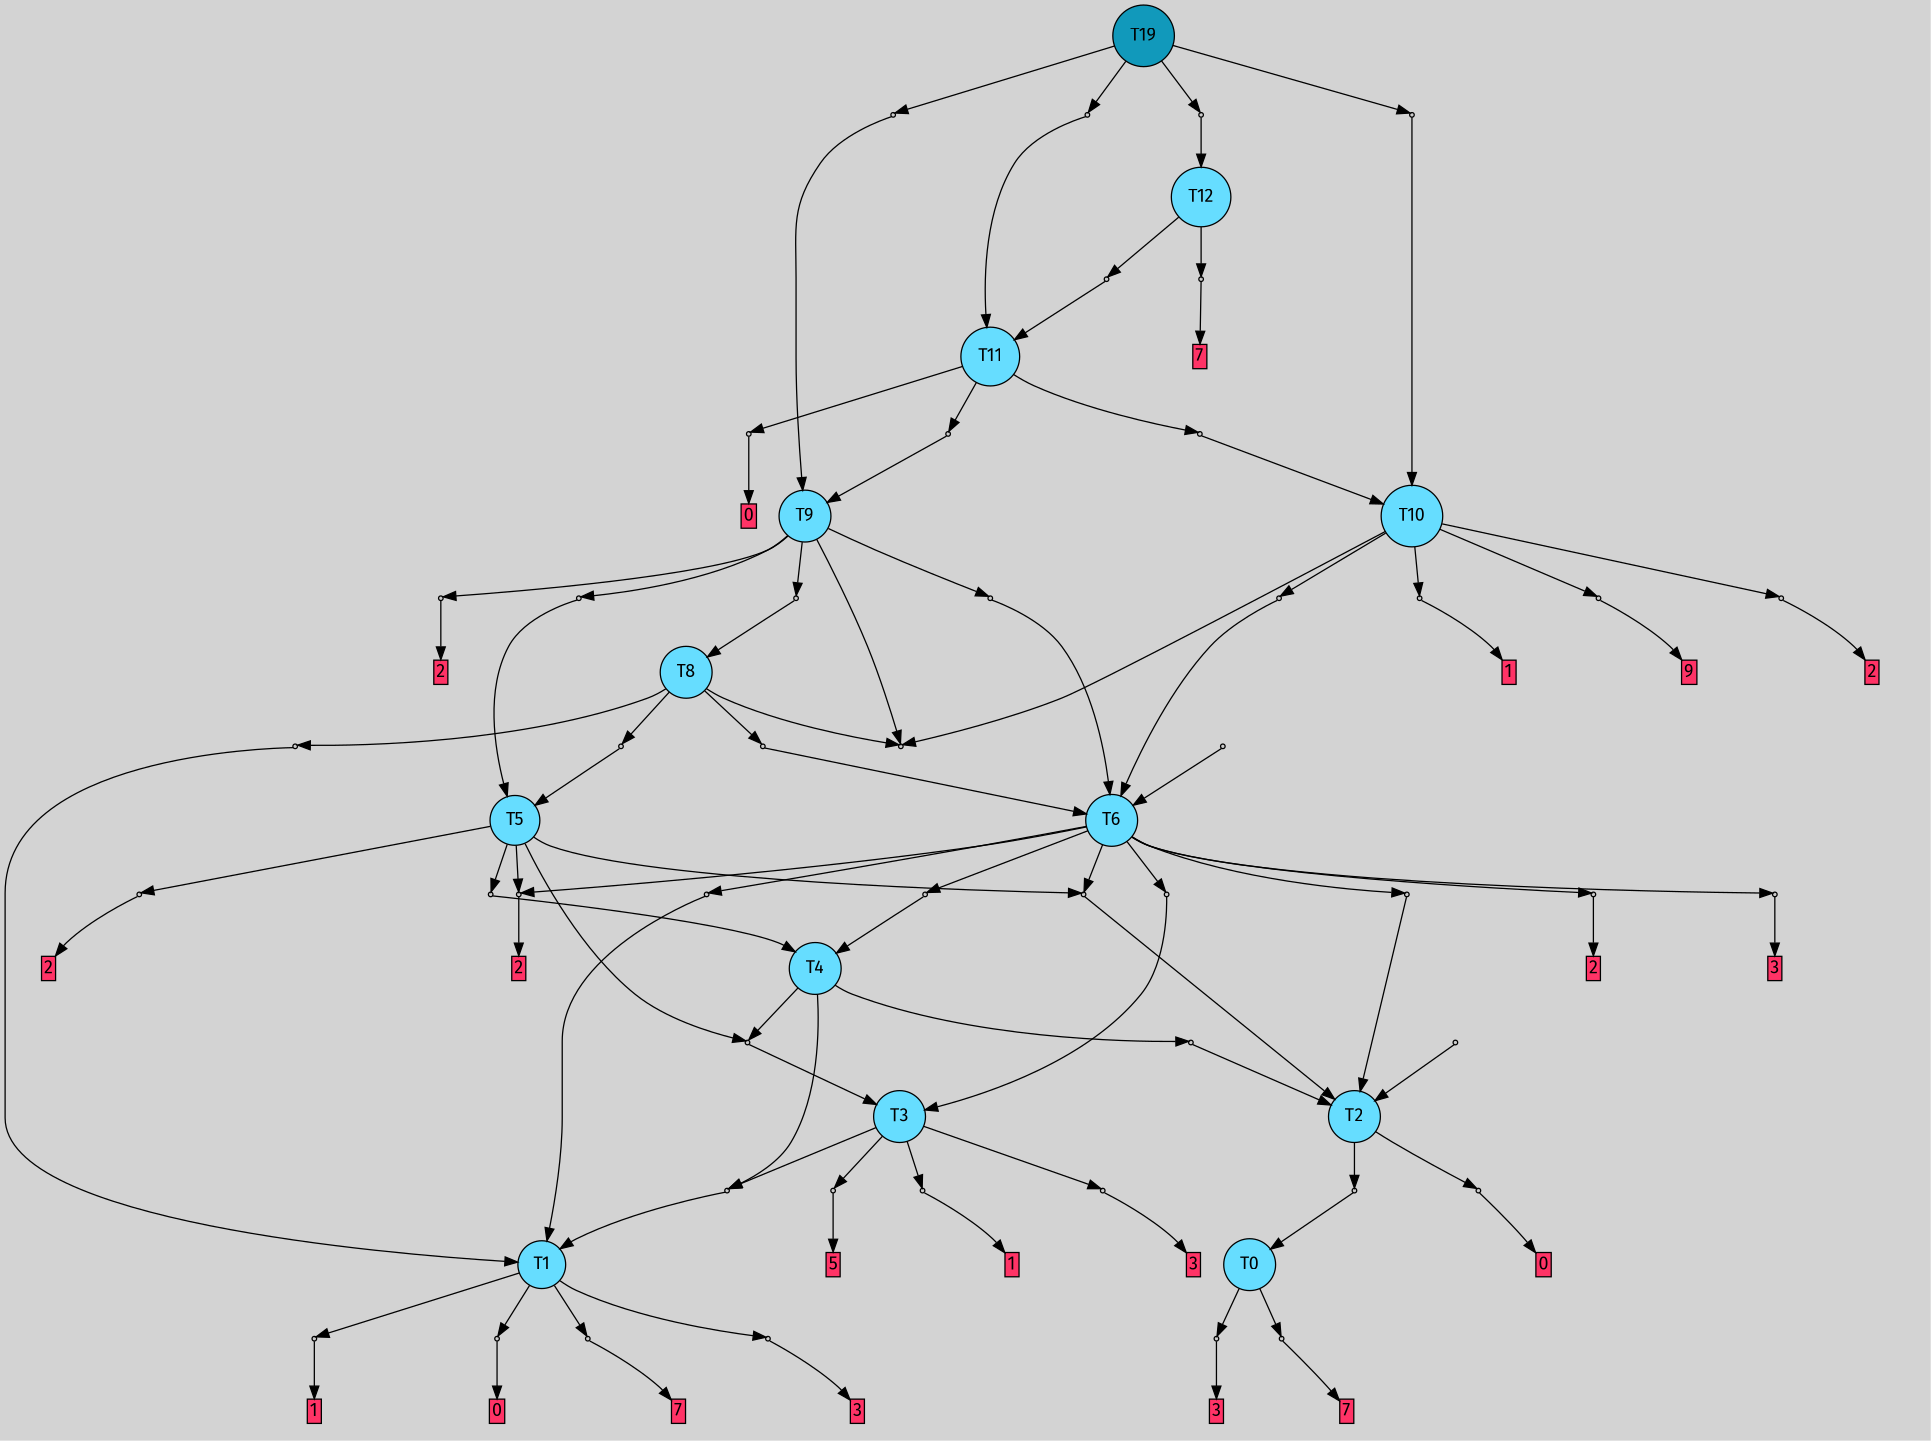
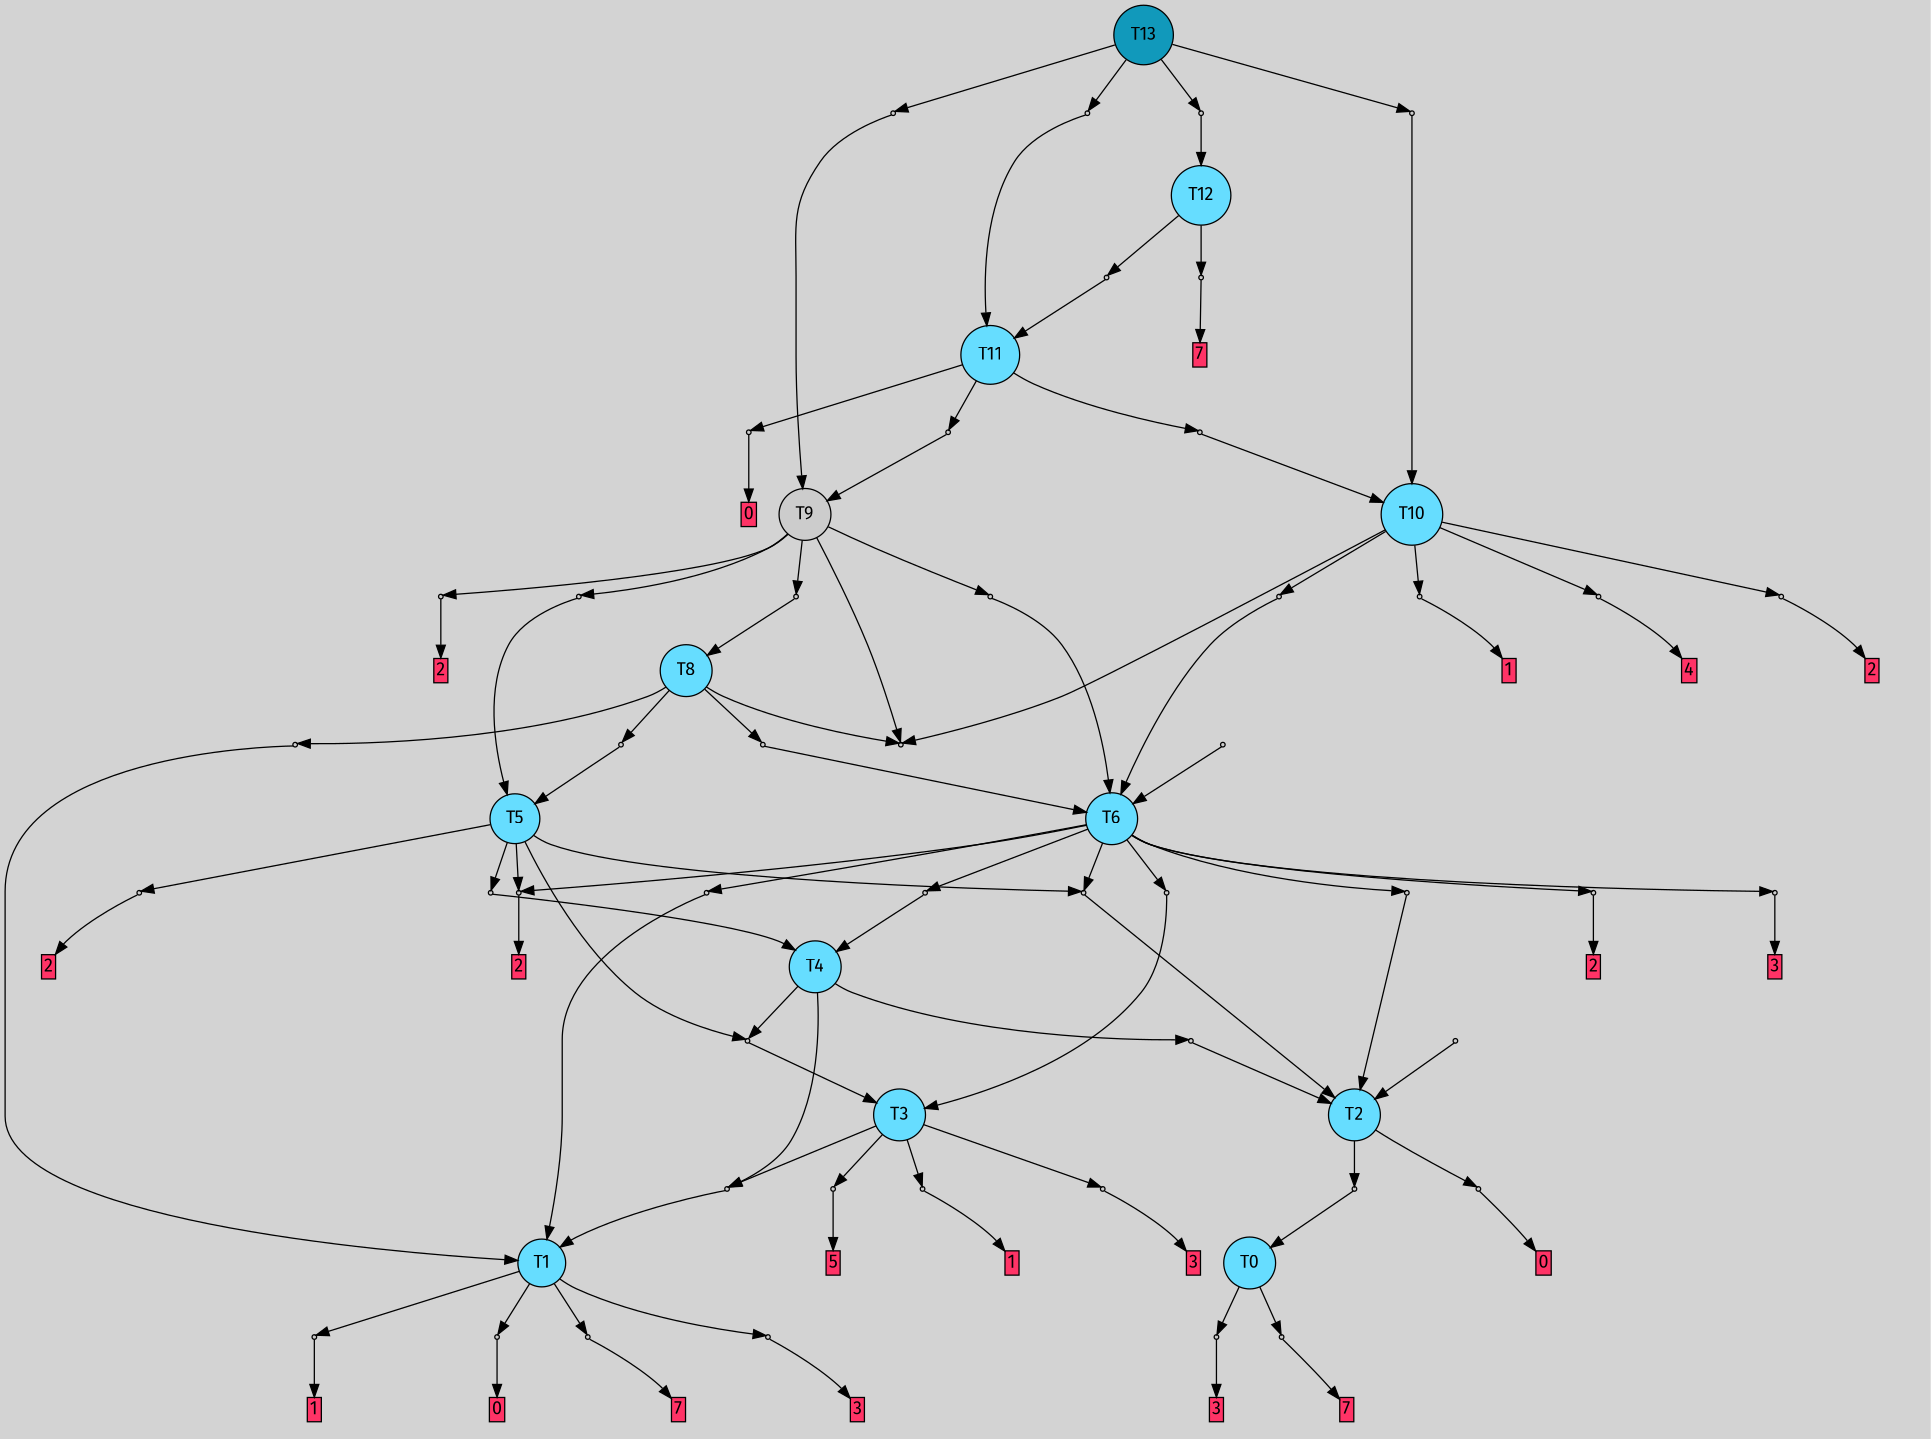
(1144, 36) -> (1144, 35)
(805, 516) -> (805, 514)
(1689, 672) -> (1689, 671)
